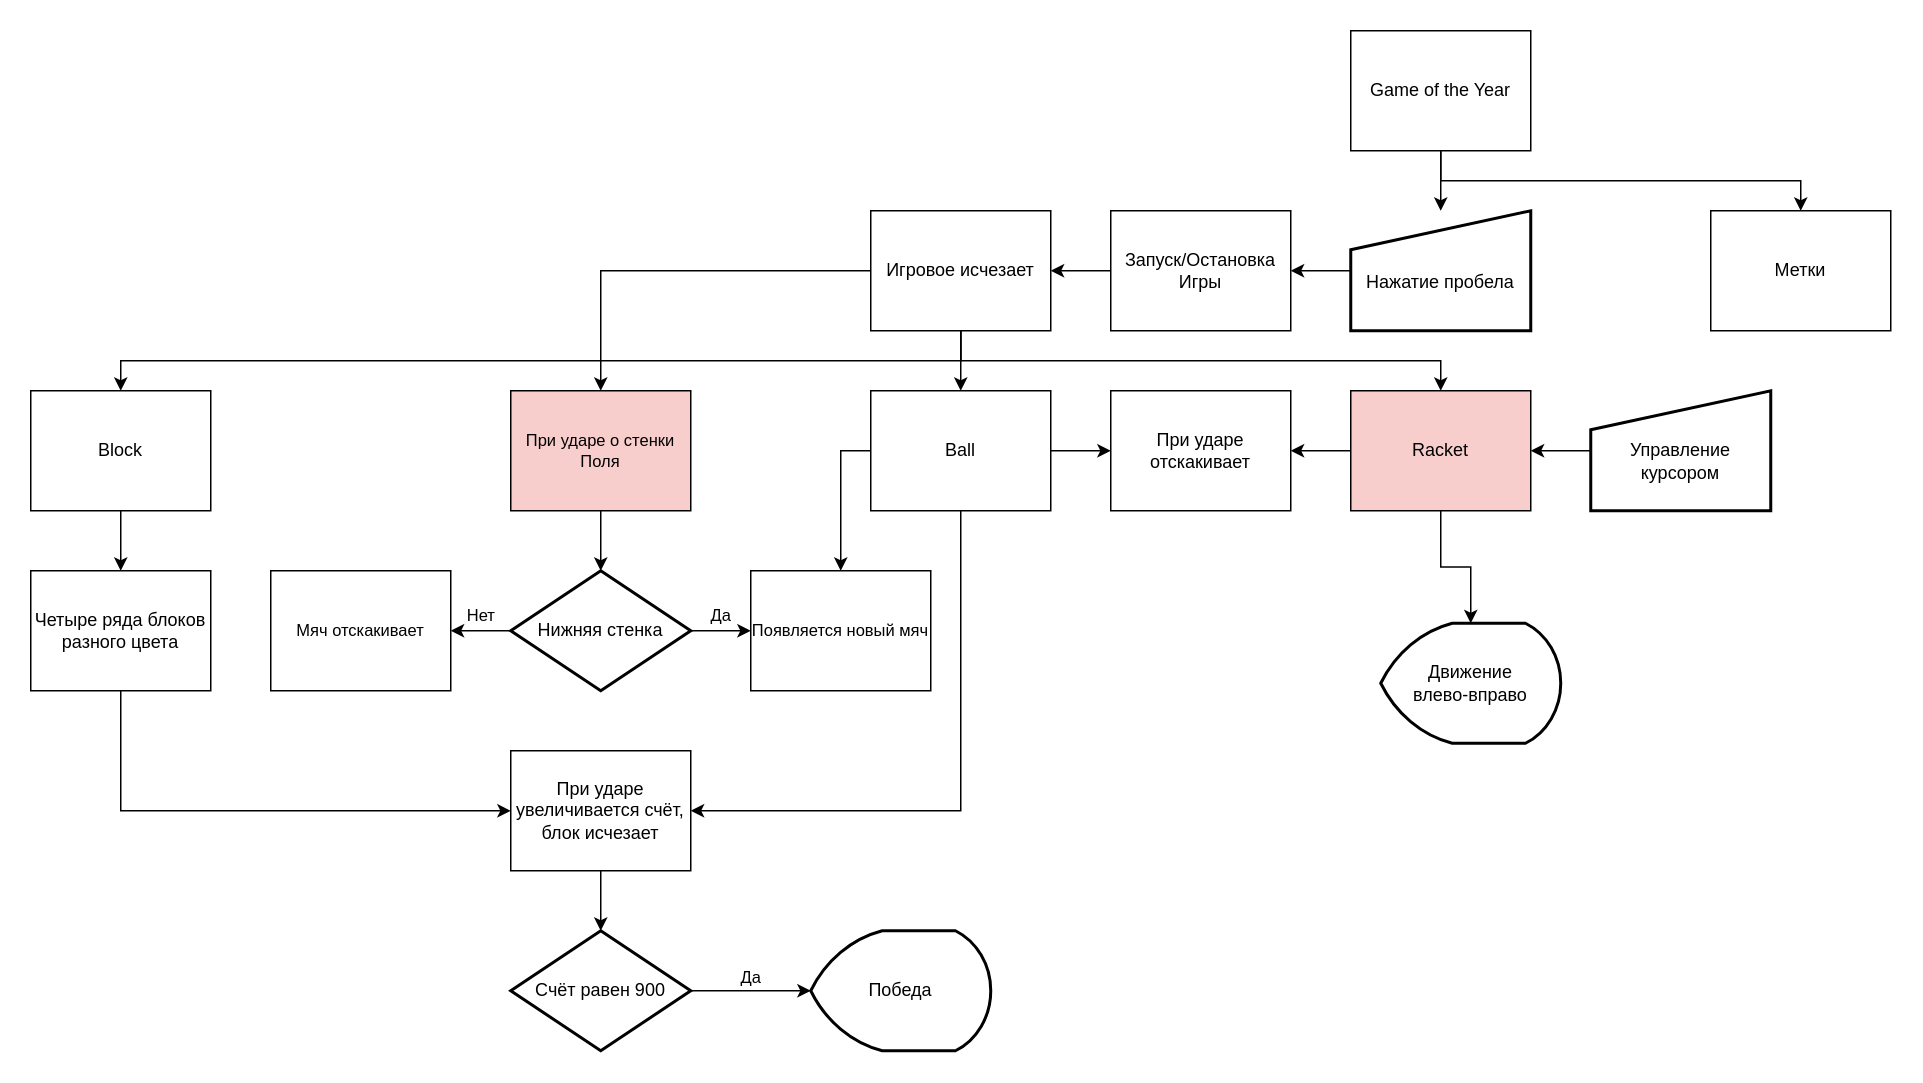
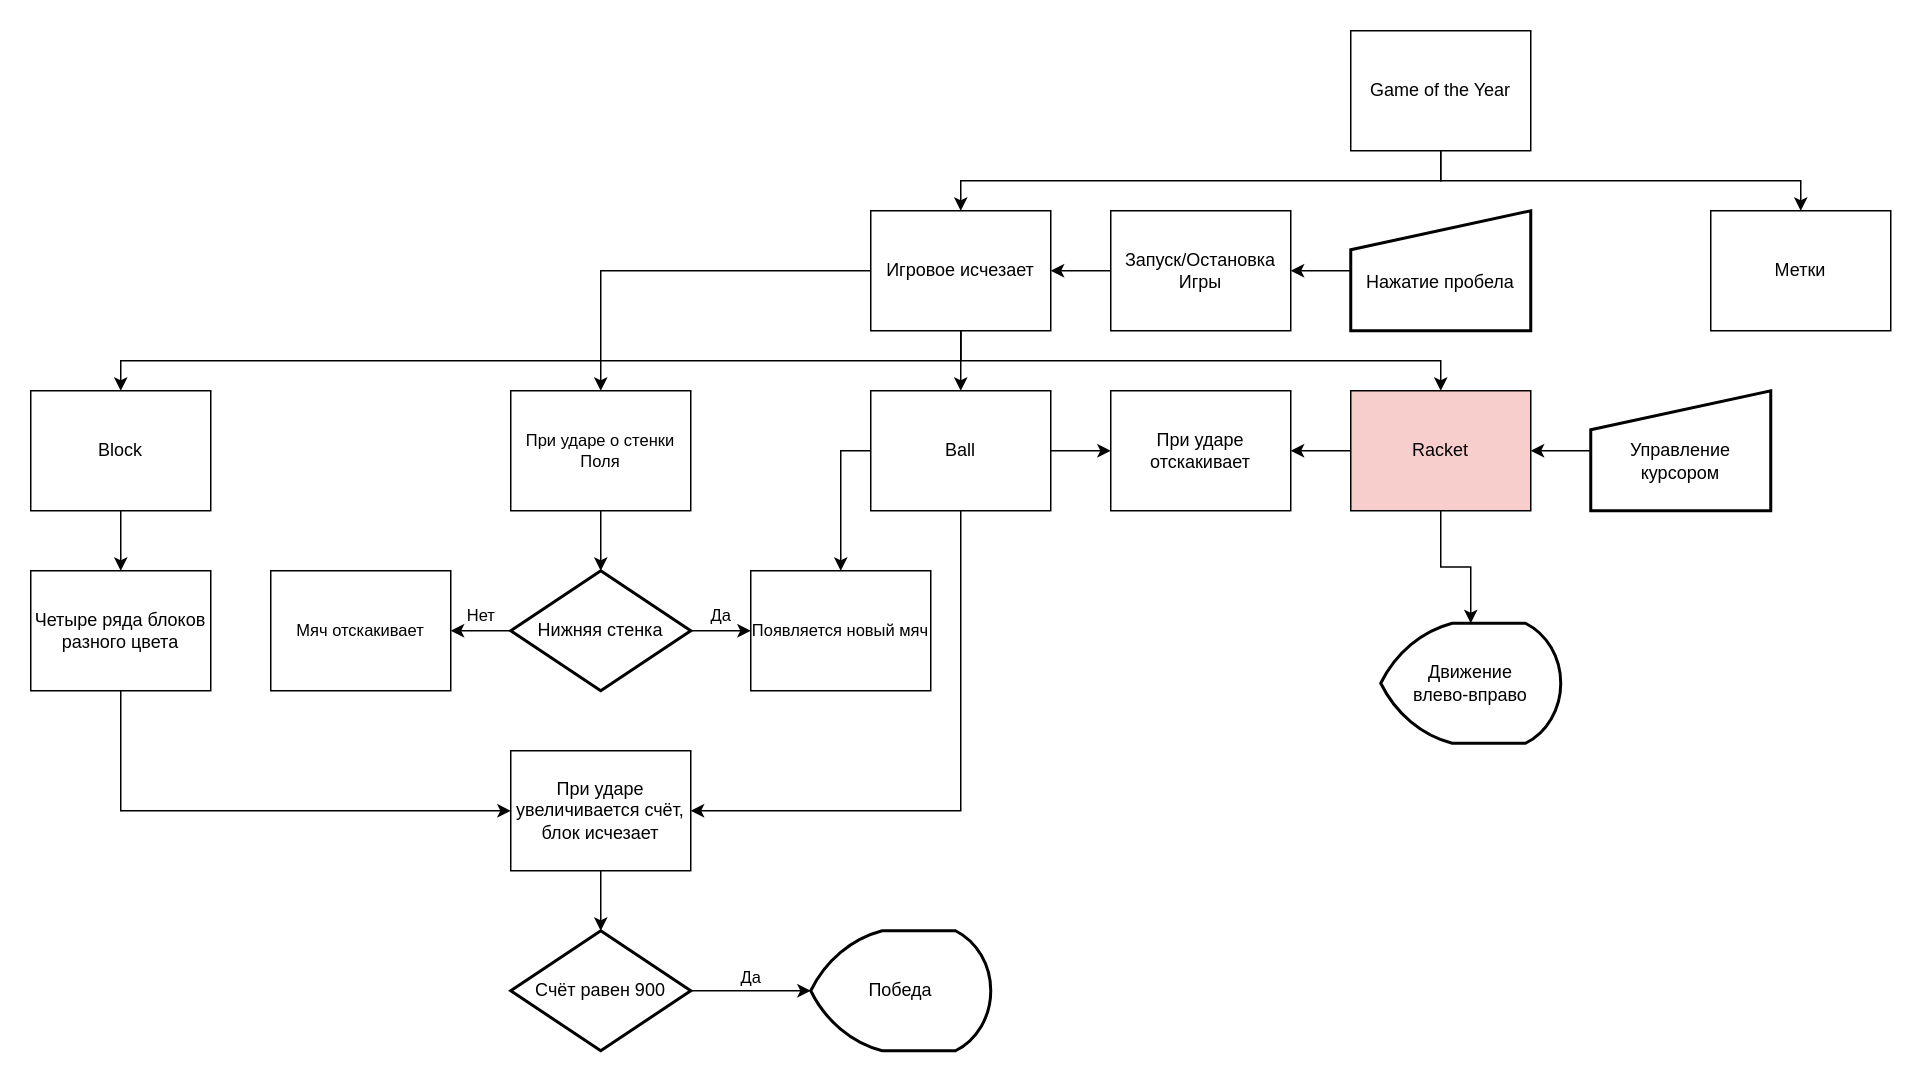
(1441, 192) -> (1190, 181)
(601, 451) -> (601, 451)
